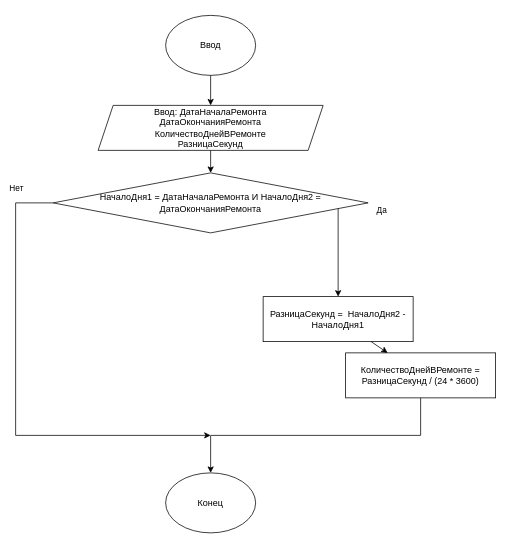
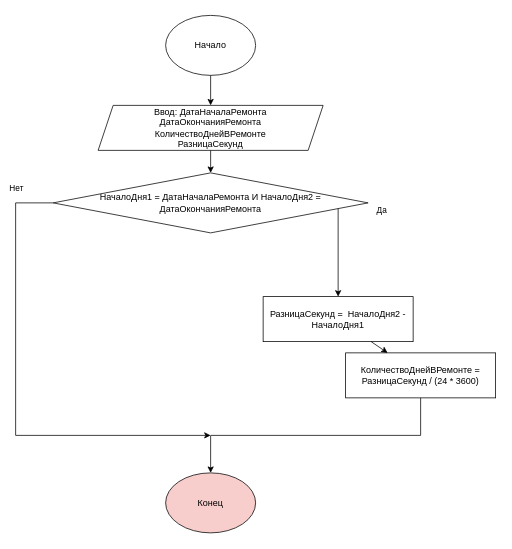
(210, 45) -> (210, 45)
(210, 503) -> (210, 503)
